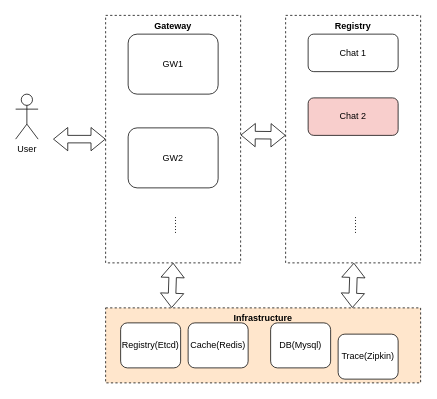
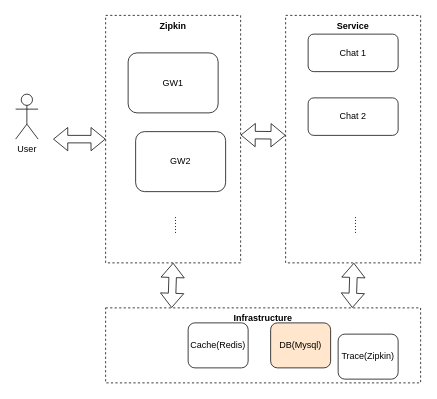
(173, 26) -> (173, 26)
(353, 26) -> (353, 26)
(173, 64) -> (173, 83)
(353, 117) -> (353, 117)
(173, 158) -> (180, 162)
(150, 345) -> none
(263, 345) -> (263, 345)
(300, 345) -> (300, 345)
